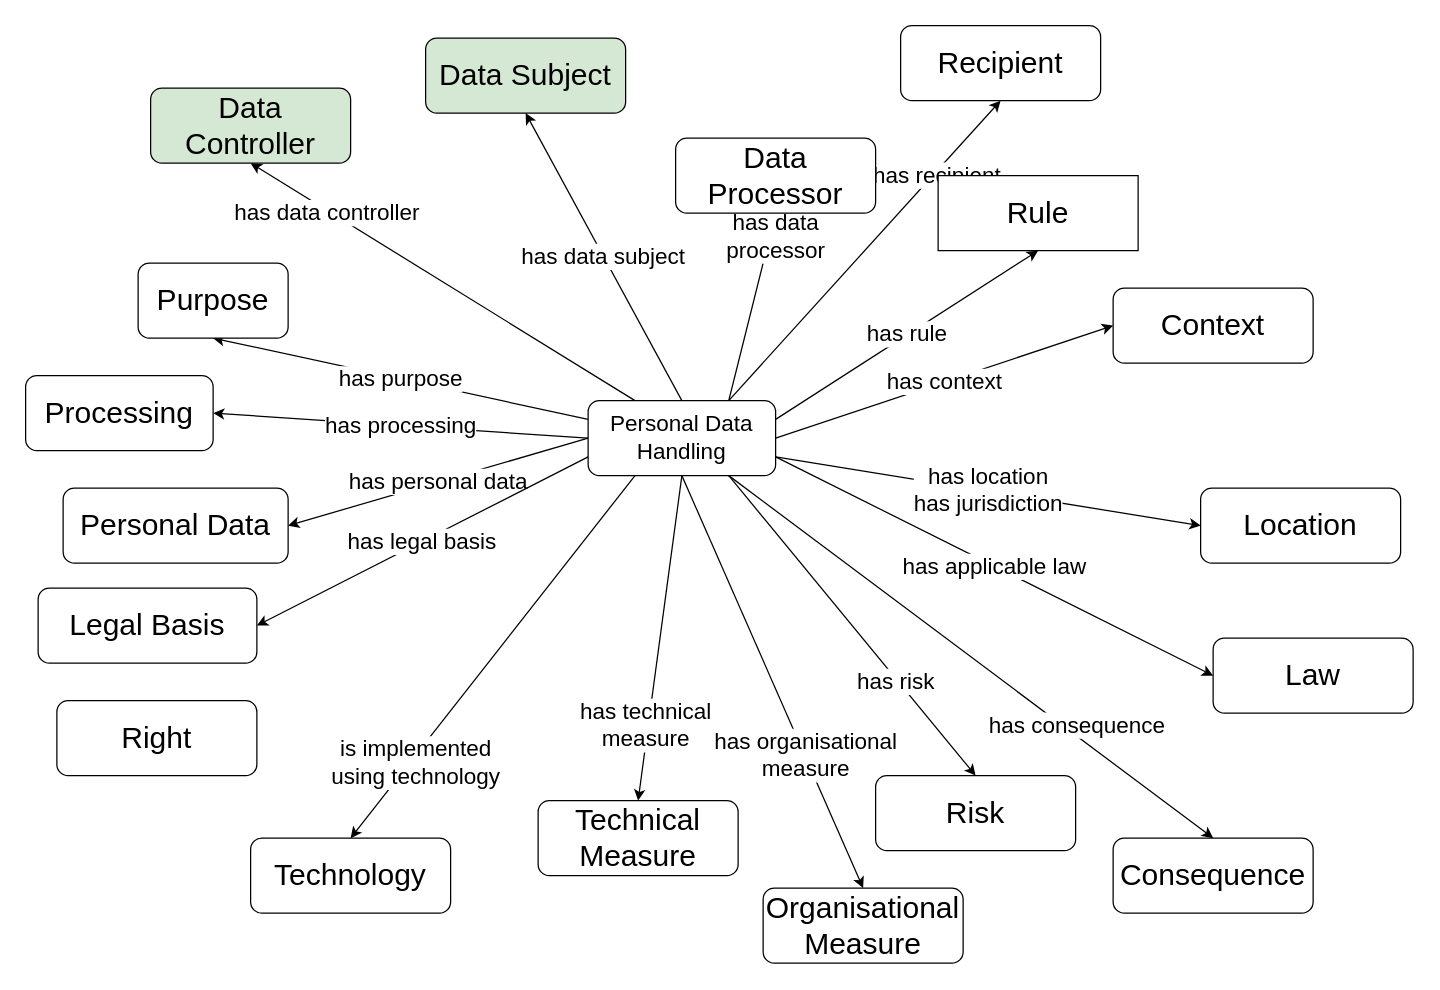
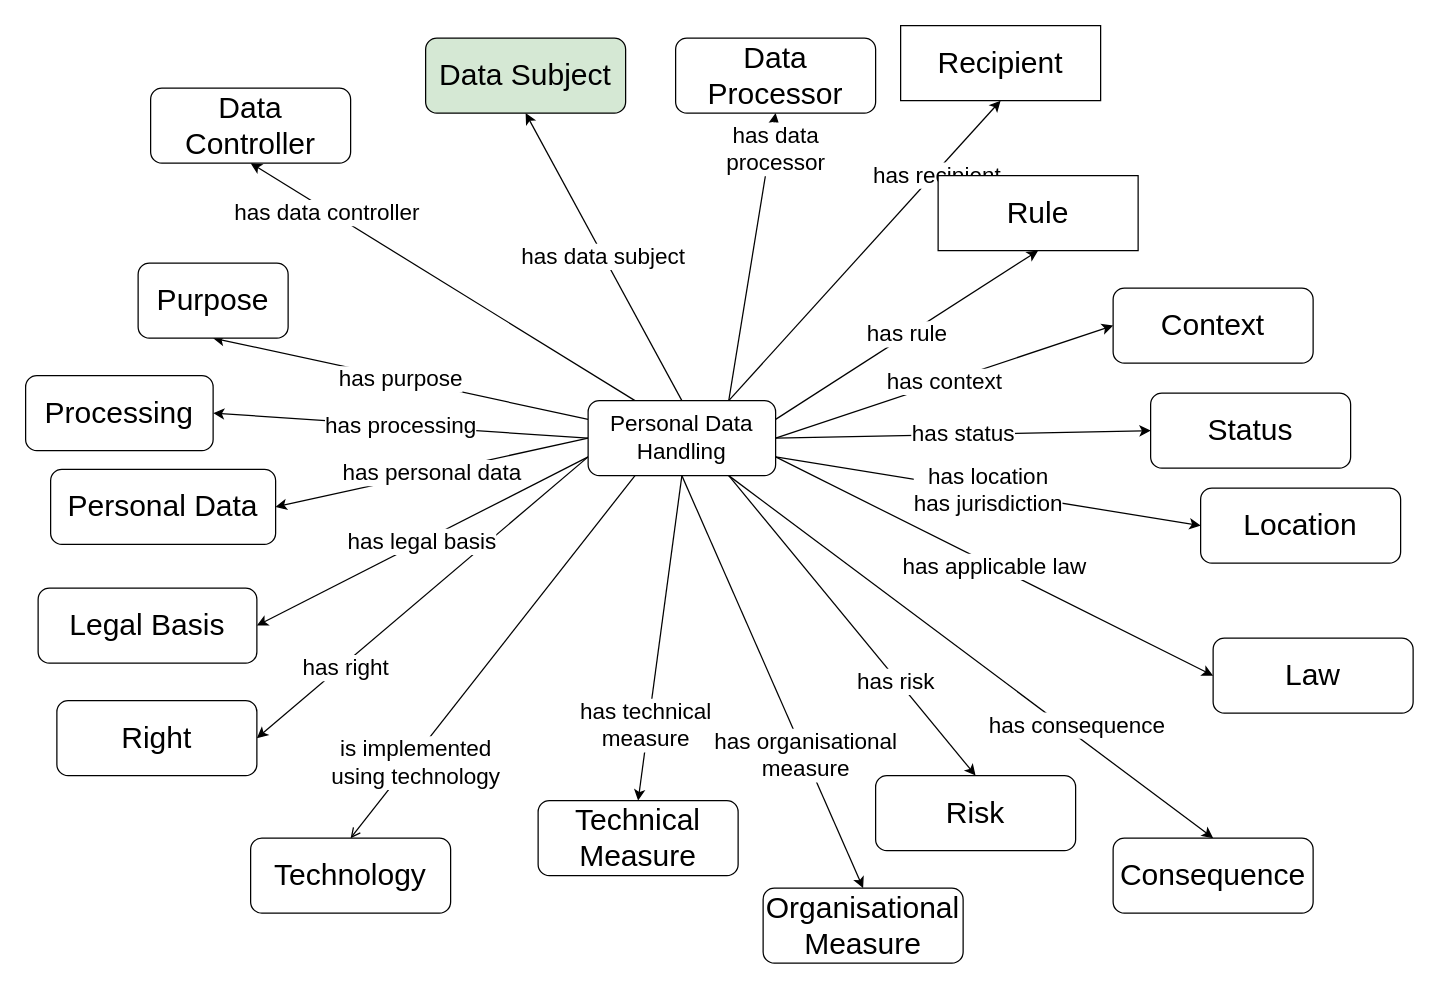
(1001, 63) -> (1001, 63)
(251, 126) -> (251, 126)
(776, 176) -> (776, 76)
none -> (1251, 431)
none -> (962, 434)
(176, 526) -> (163, 507)
none -> (369, 643)
(356, 831) -> (355, 833)
